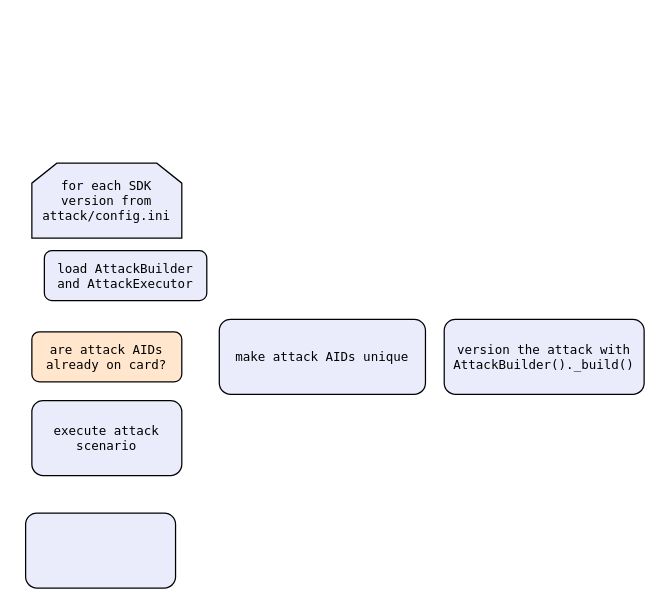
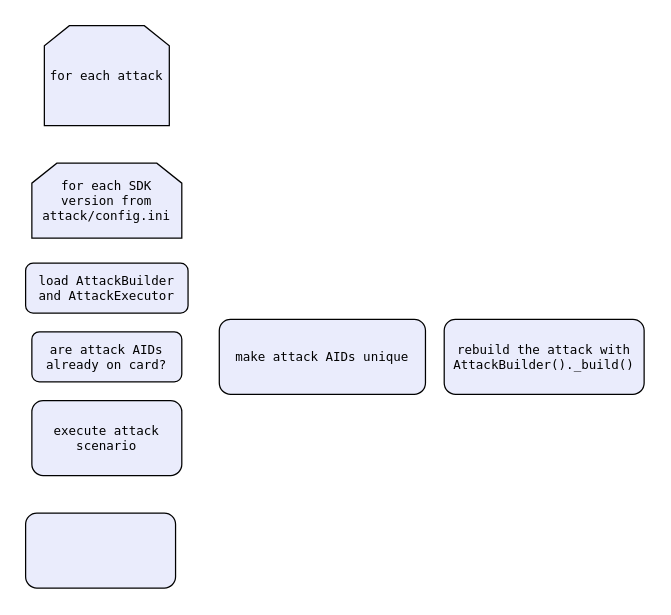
none -> (107, 76)
(126, 276) -> (107, 288)
(107, 357) -> (107, 357)
(544, 357) -> (544, 357)
